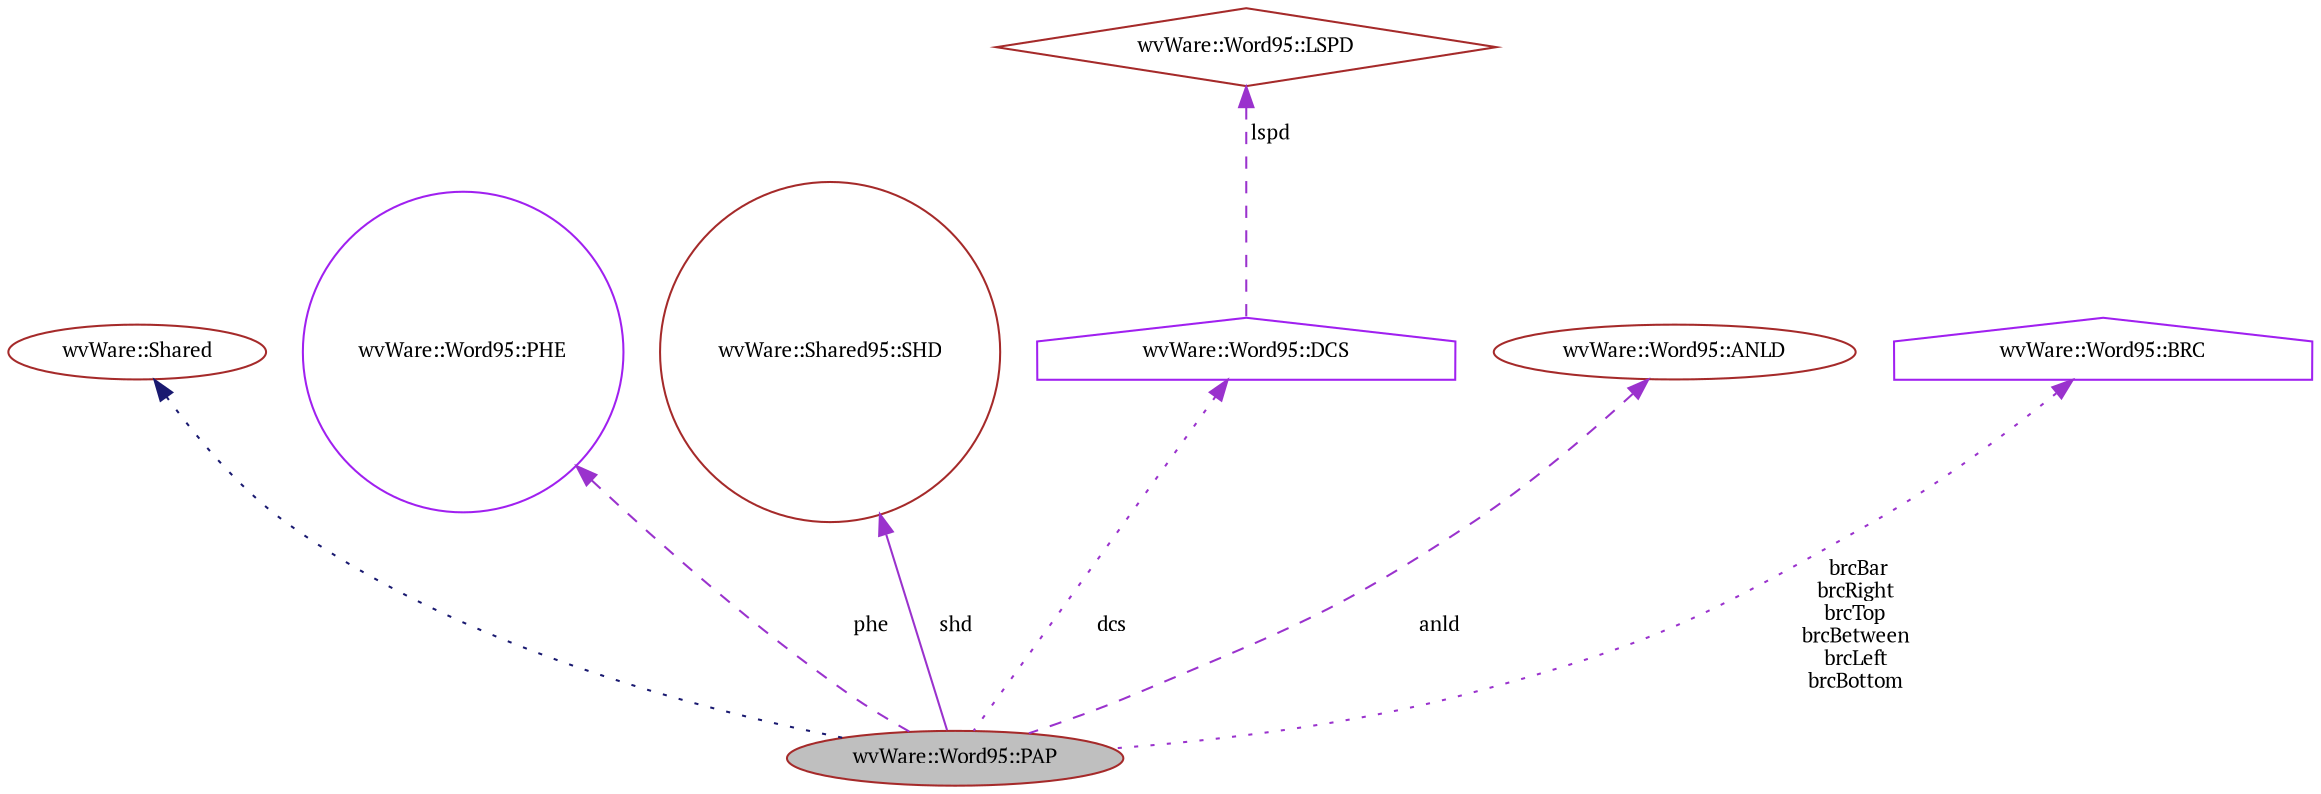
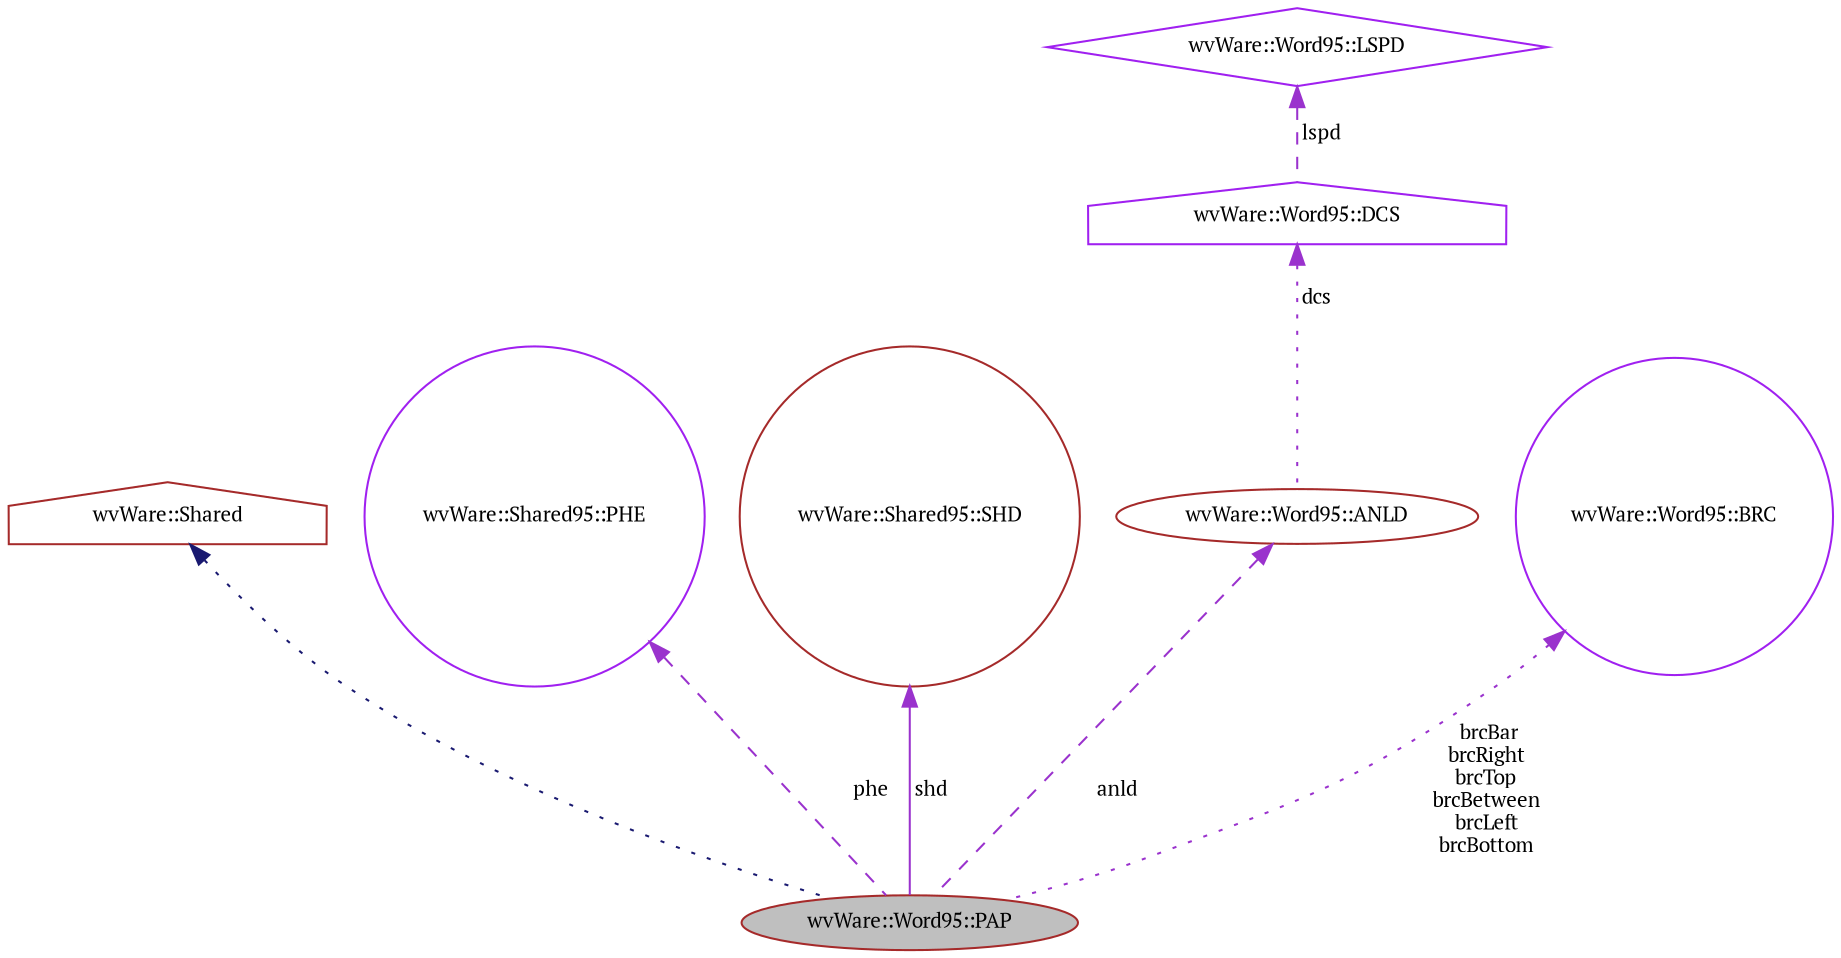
(1246, 47) -> (1297, 47)
(137, 352) -> (168, 516)
(463, 352) -> (535, 516)
(2103, 352) -> (1674, 516)
(1095, 564) -> (1297, 377)
